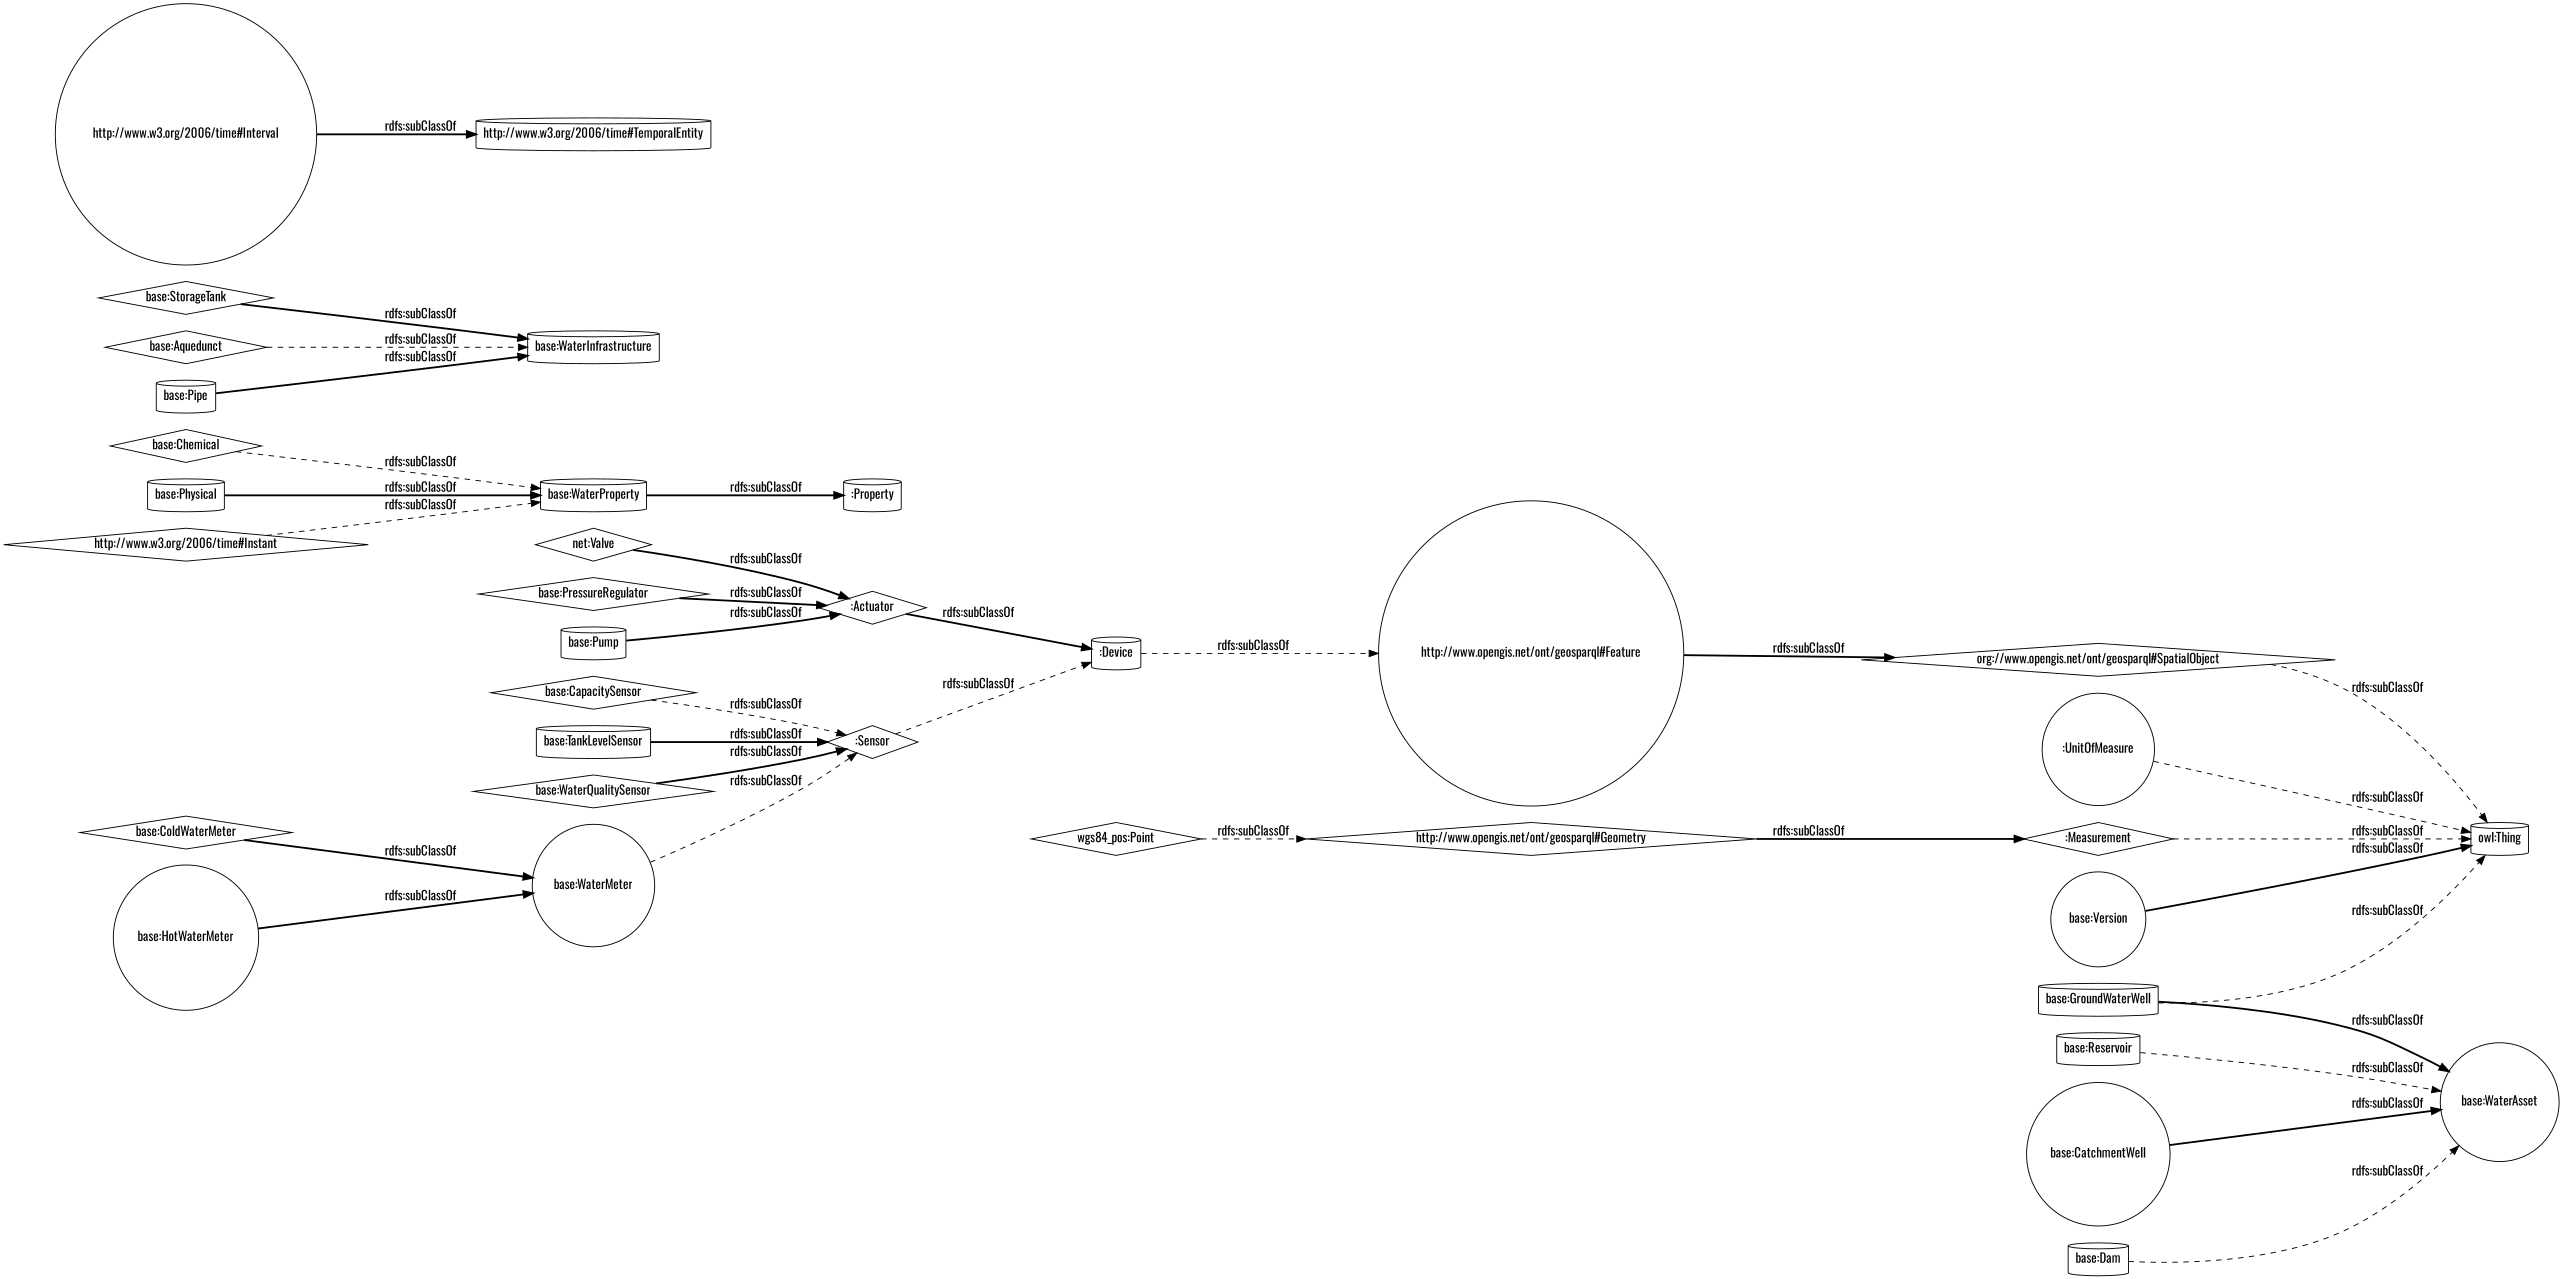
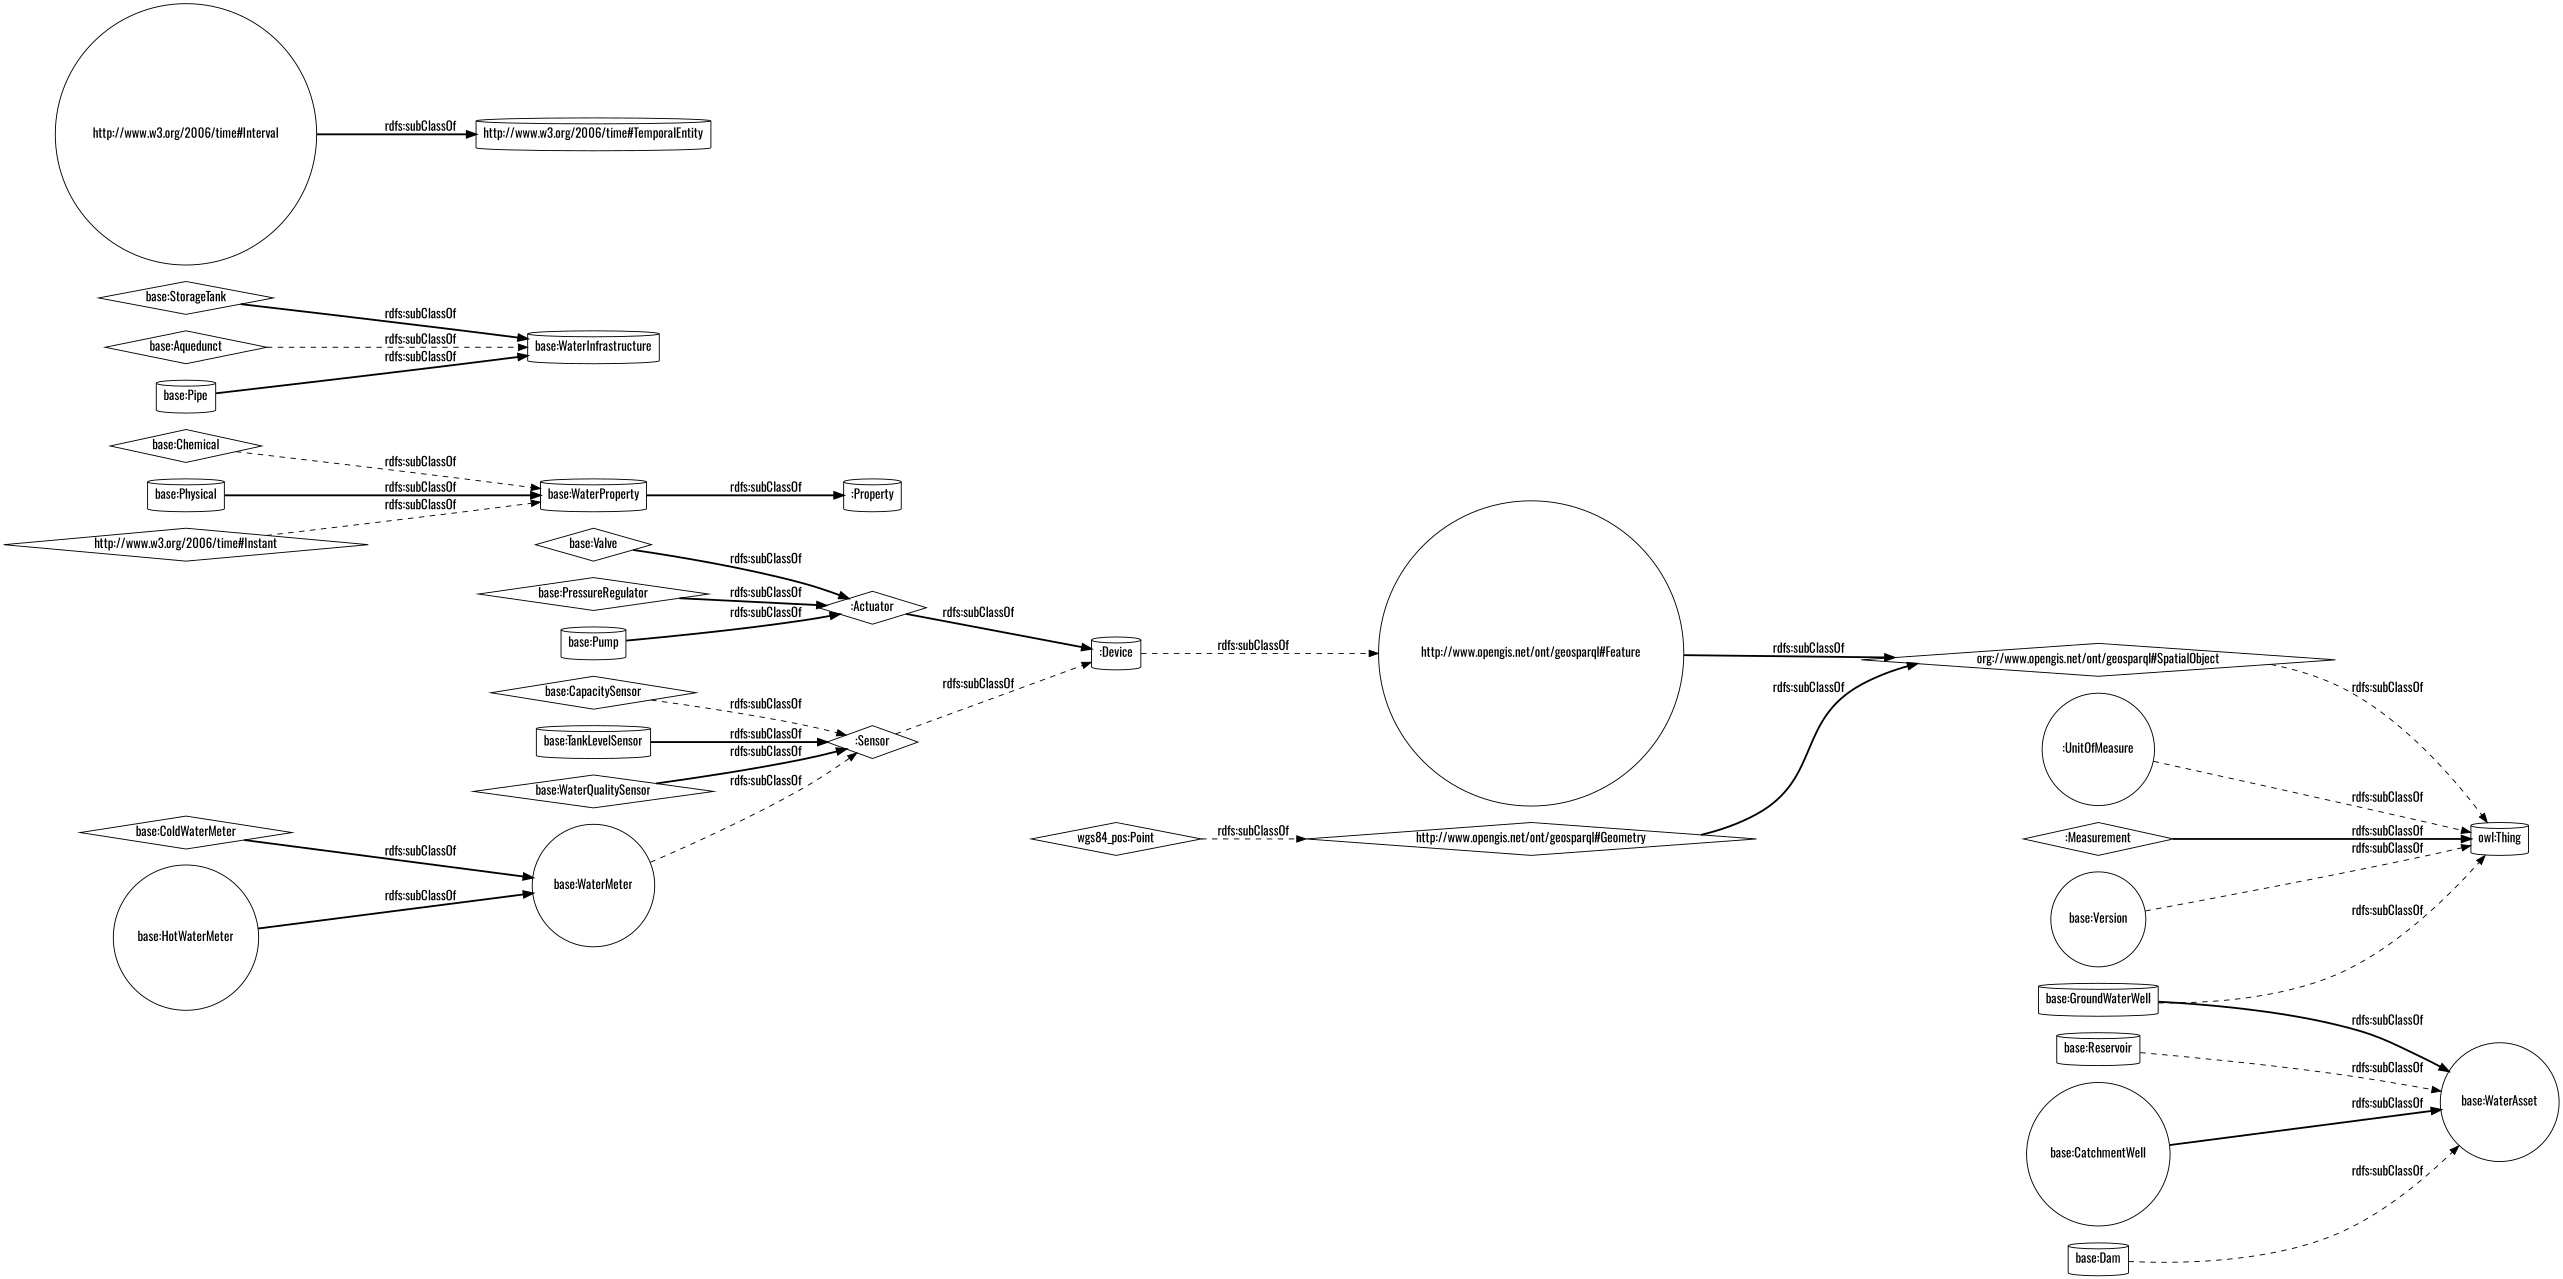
(593, 545) -> (593, 545)
(1885, 839) -> (1807, 754)
(2317, 839) -> (2317, 839)
(2304, 881) -> (2304, 881)
